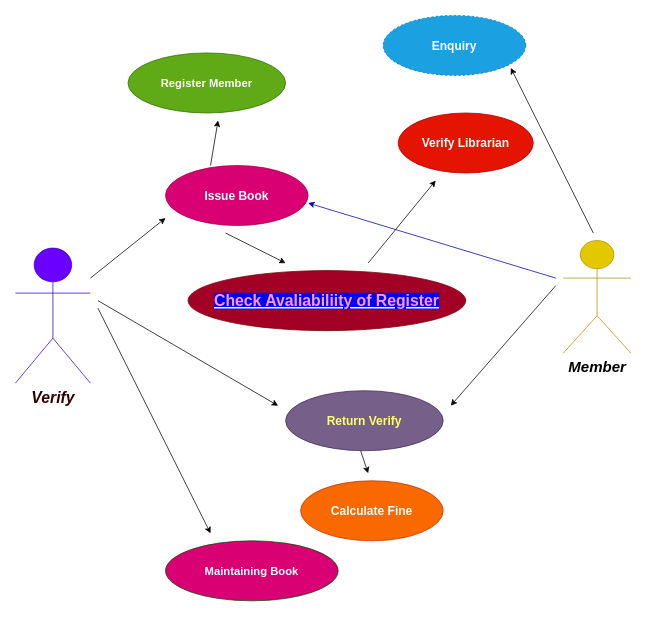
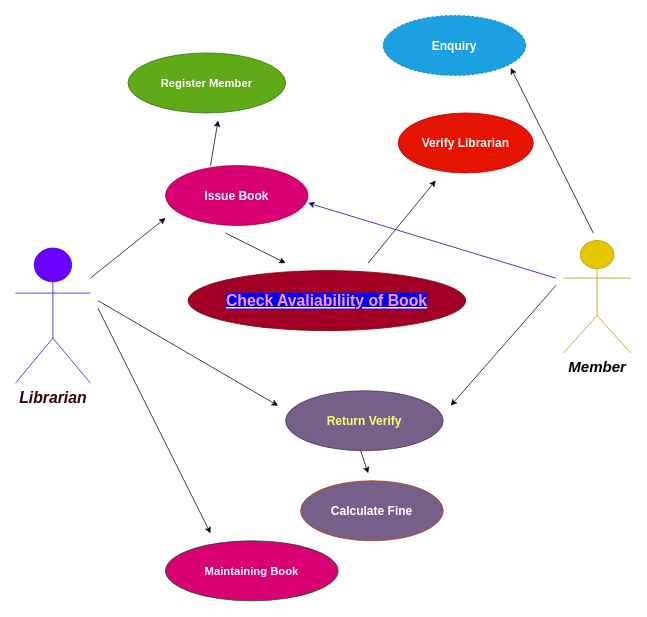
(327, 300) -> (327, 300)
(53, 394) -> (53, 394)
(372, 510) -> (372, 510)
